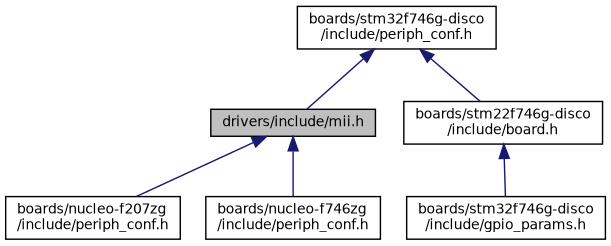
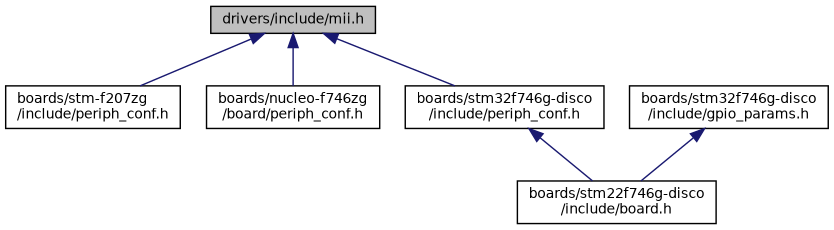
(335, 84) -> (396, 62)
(505, 178) -> (667, 159)
(93, 218) -> (93, 107)
(293, 218) -> (293, 107)
